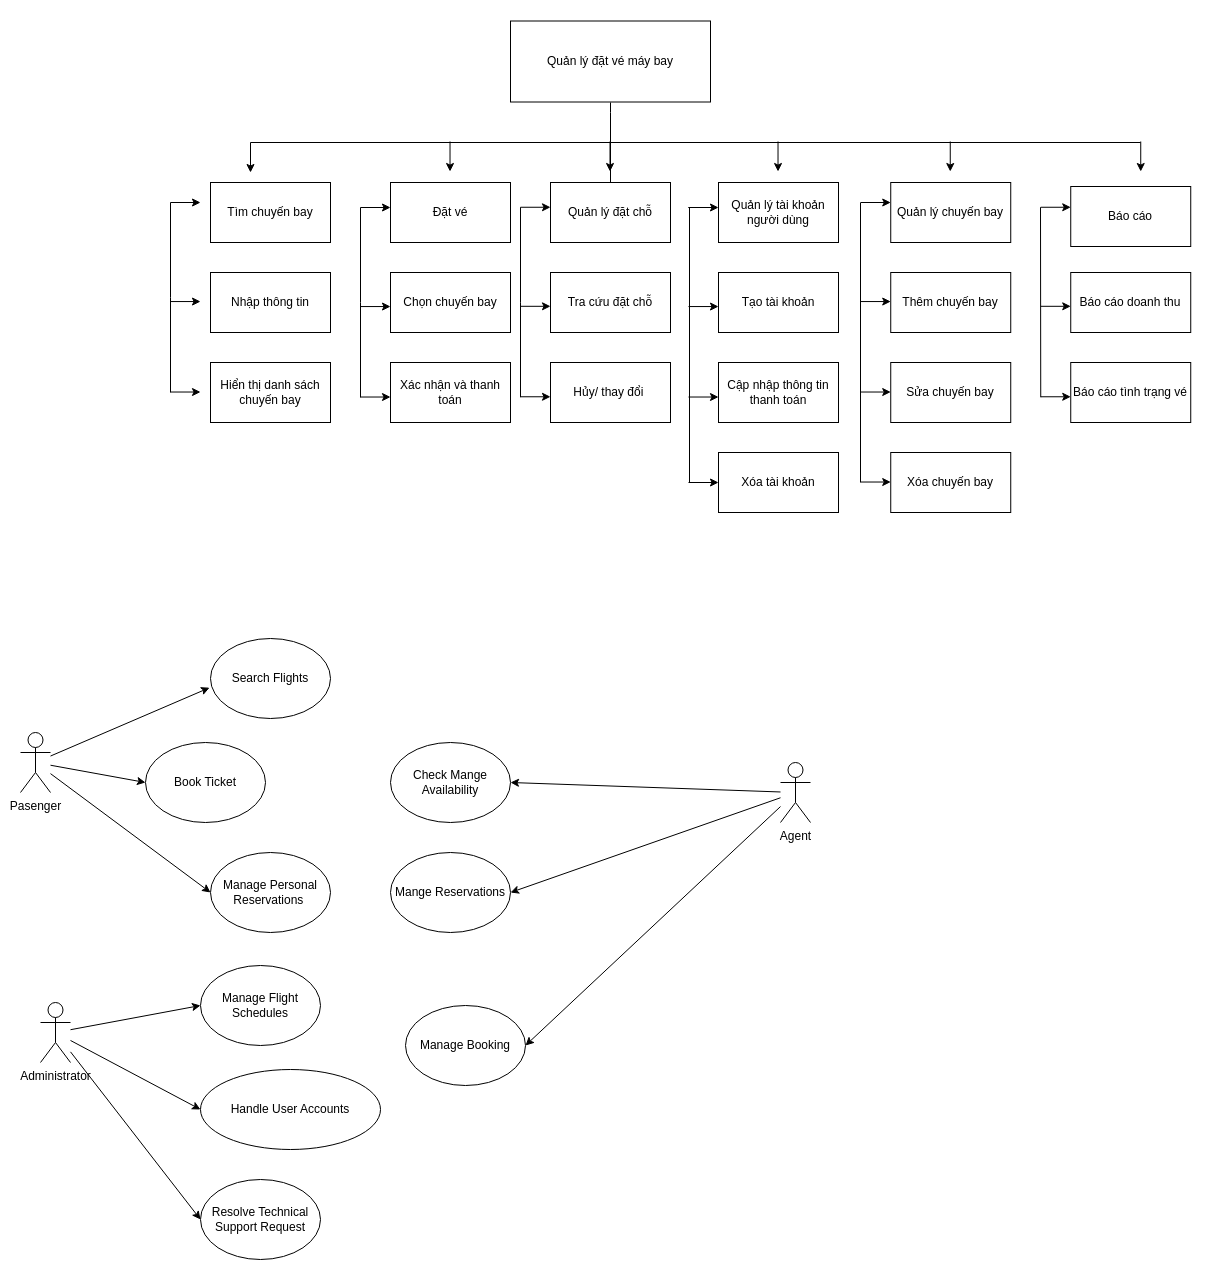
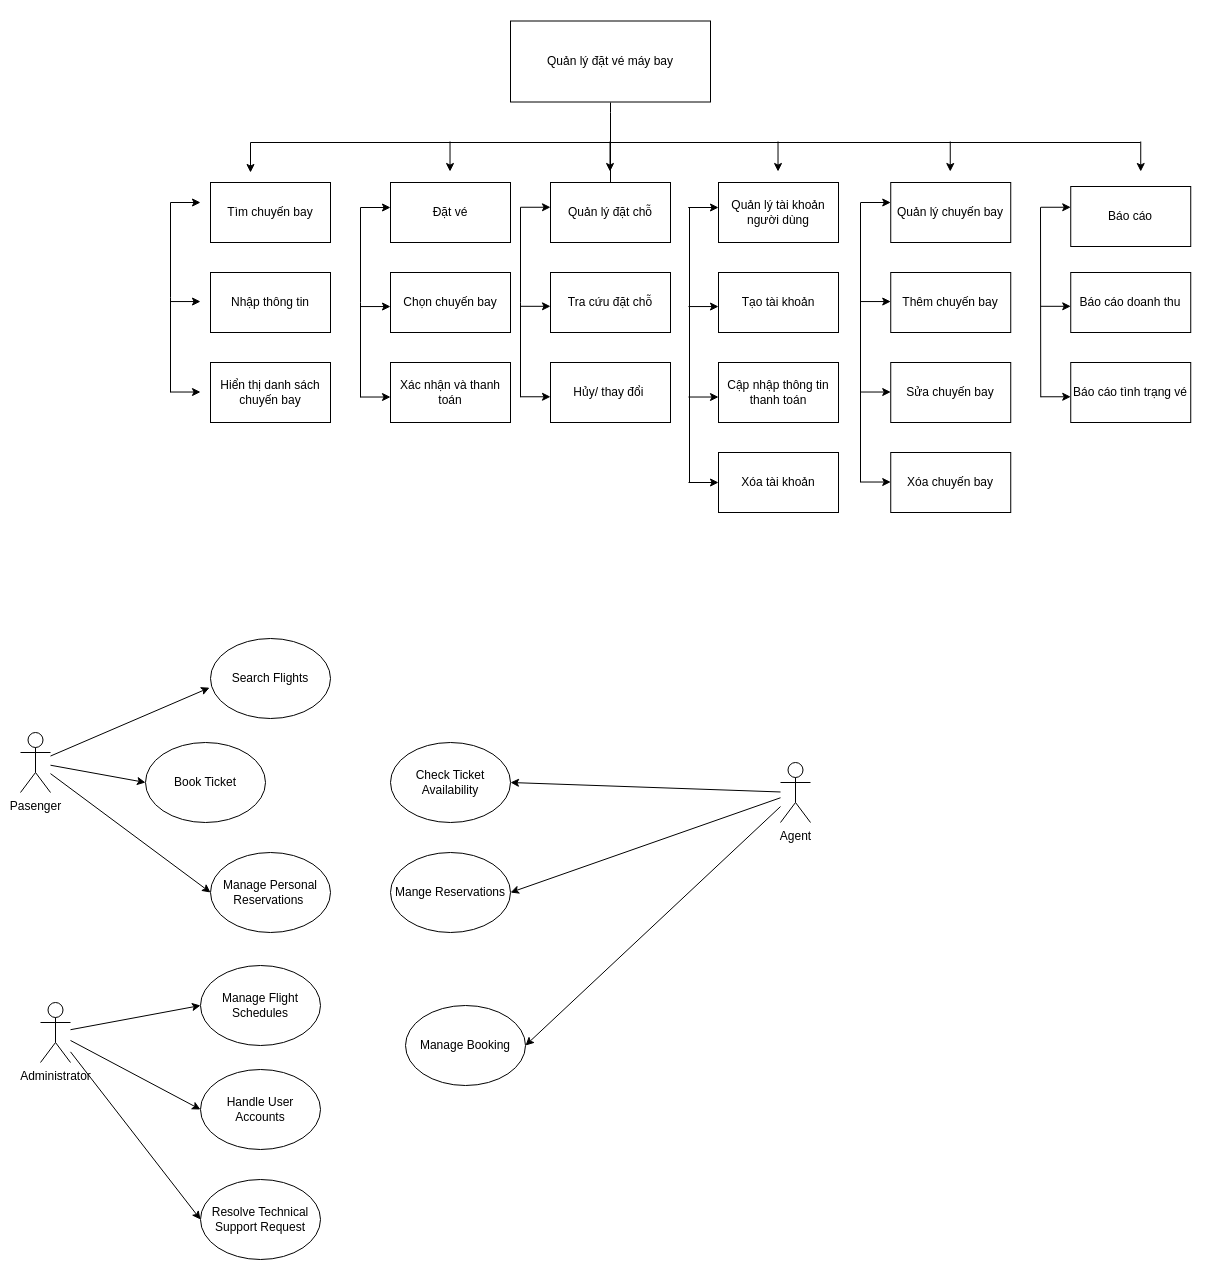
(451, 783) -> (451, 783)
(291, 1110) -> (261, 1110)
